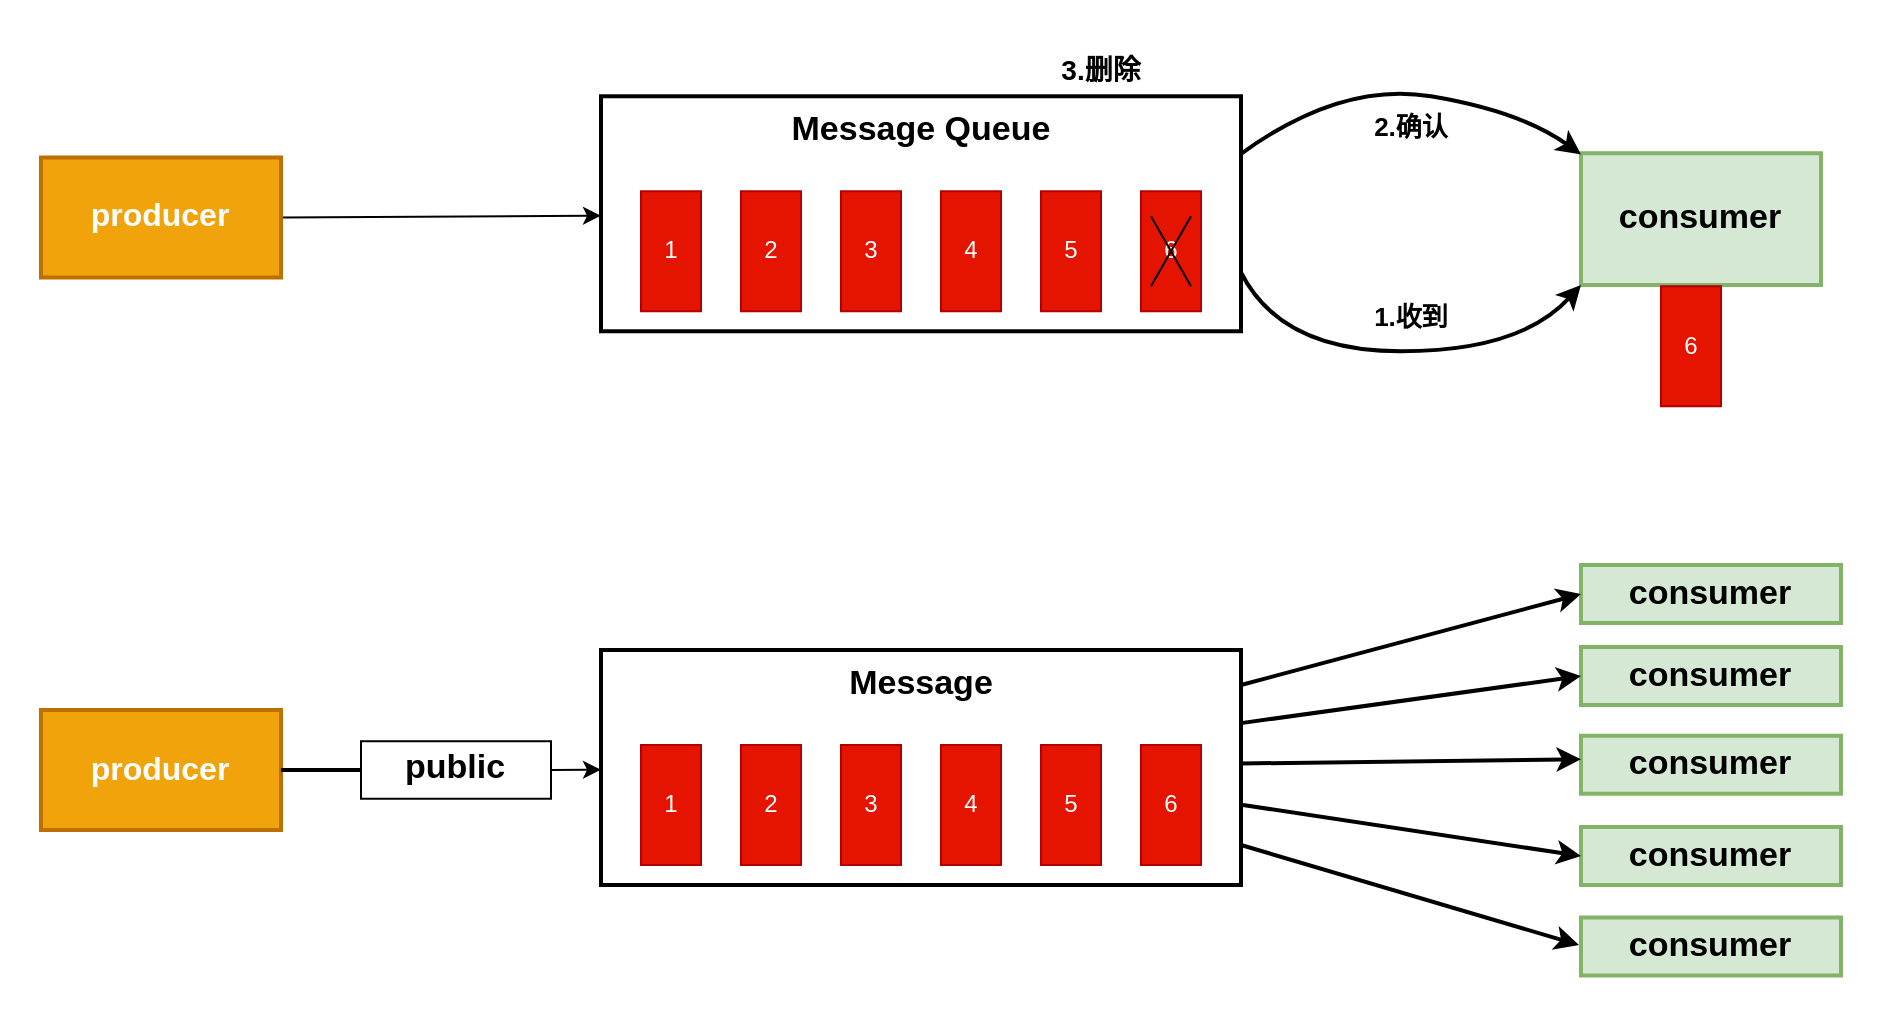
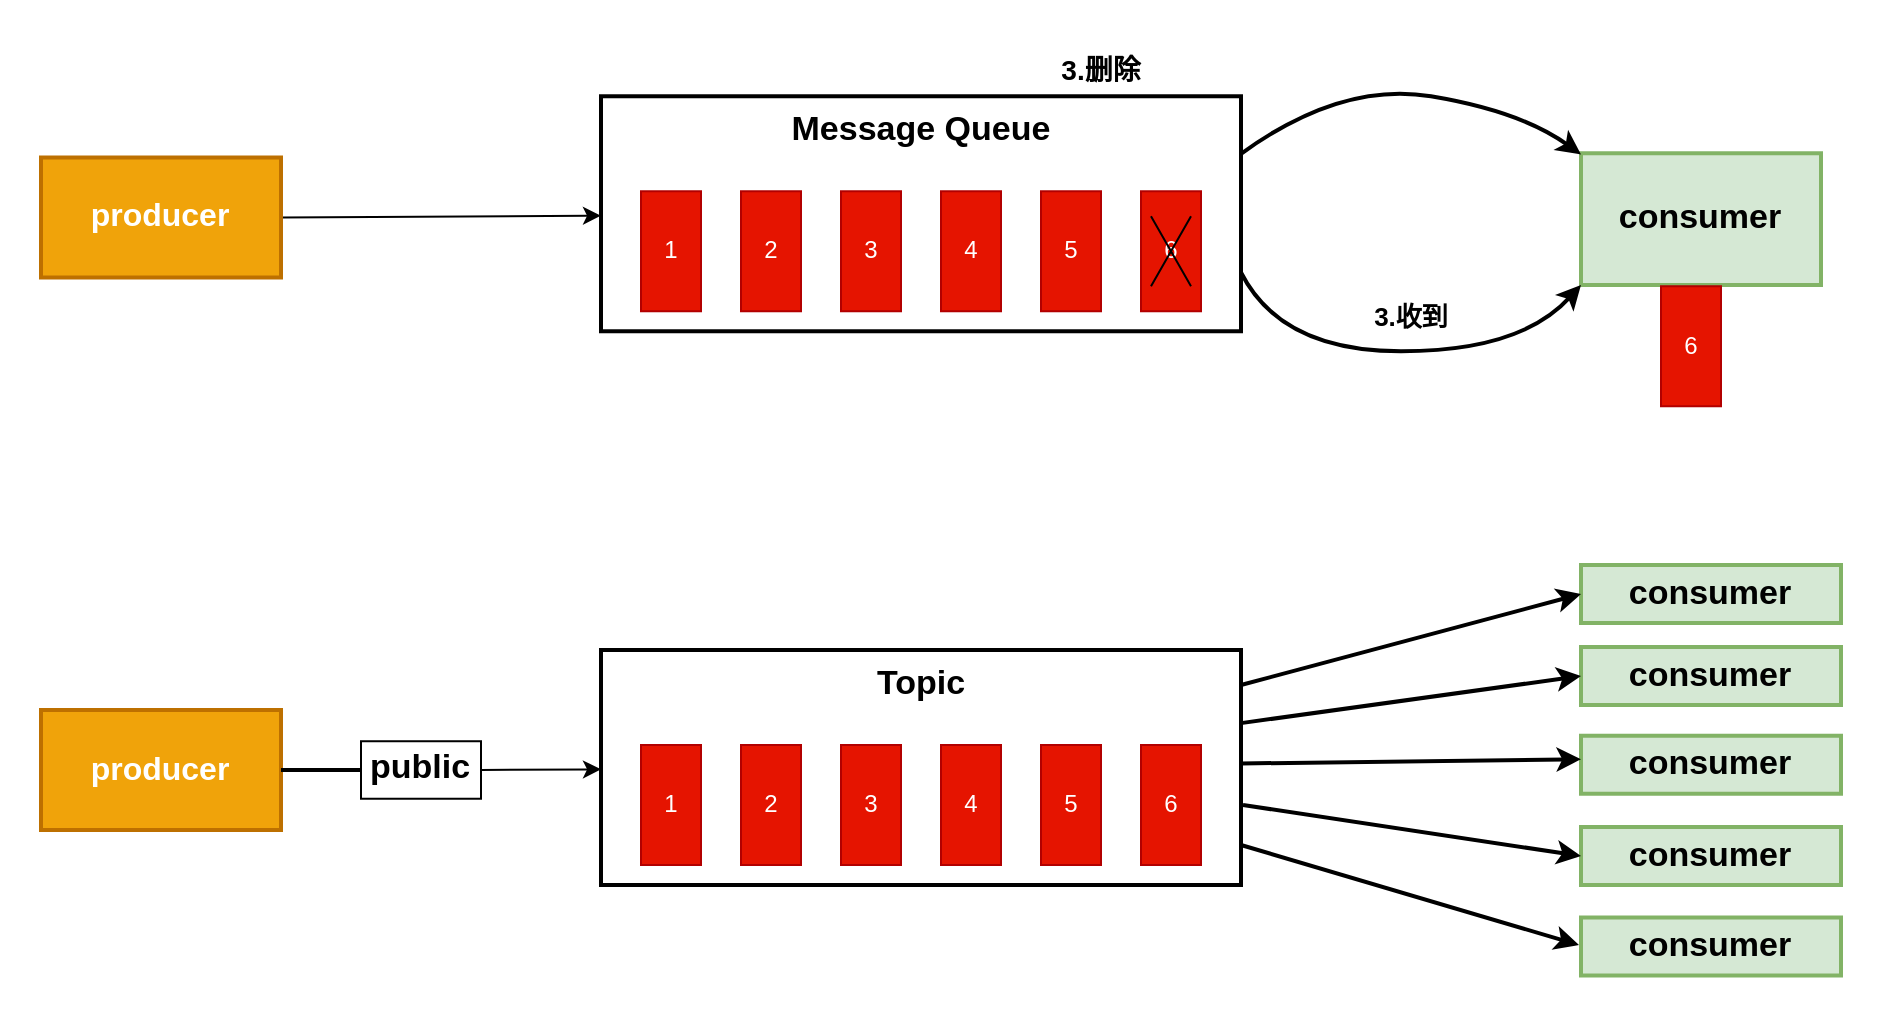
(1411, 126) -> none
(1412, 317) -> (1412, 317)
(922, 685) -> (922, 685)
(456, 770) -> (421, 770)
